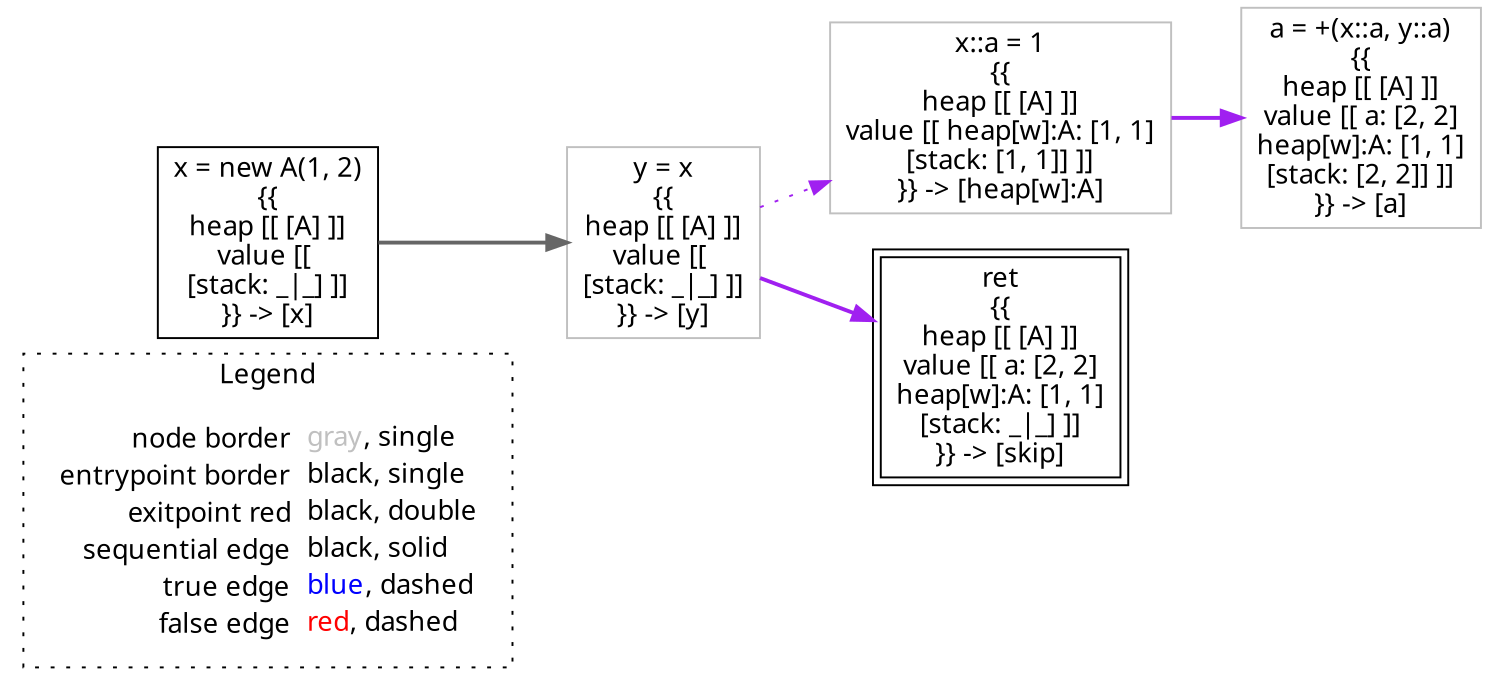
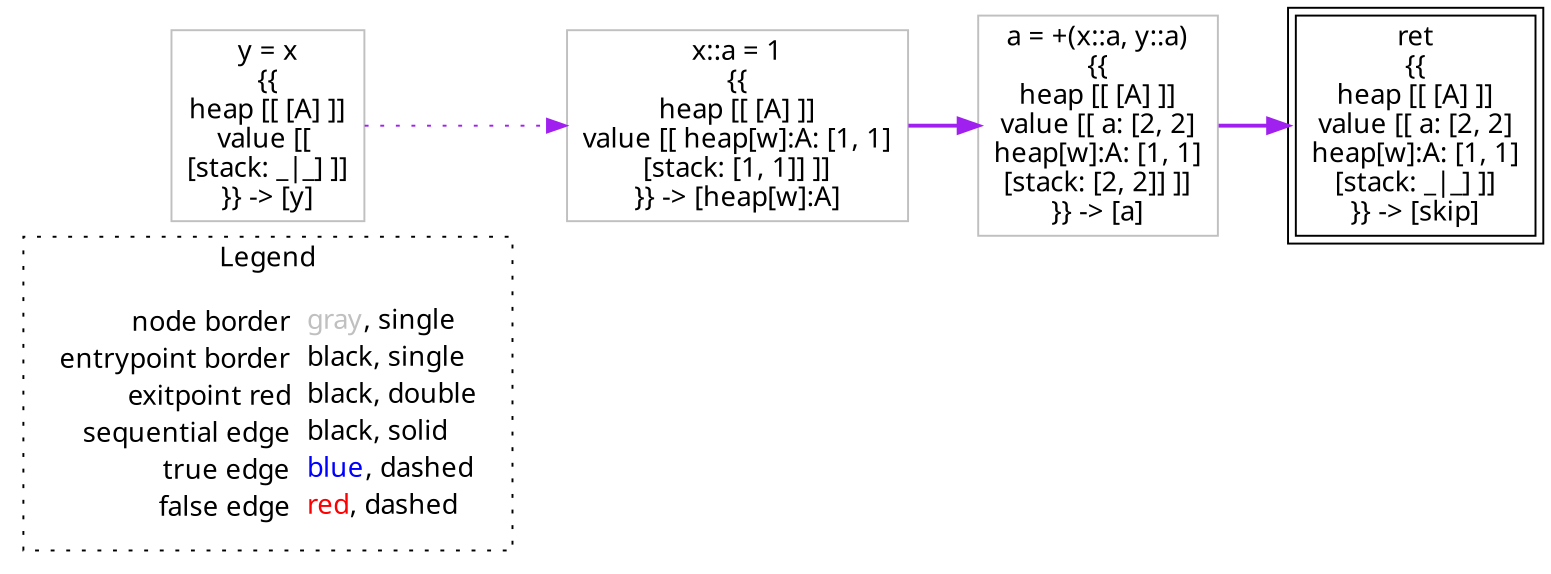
(268, 243) -> none
(807, 296) -> (1243, 126)
